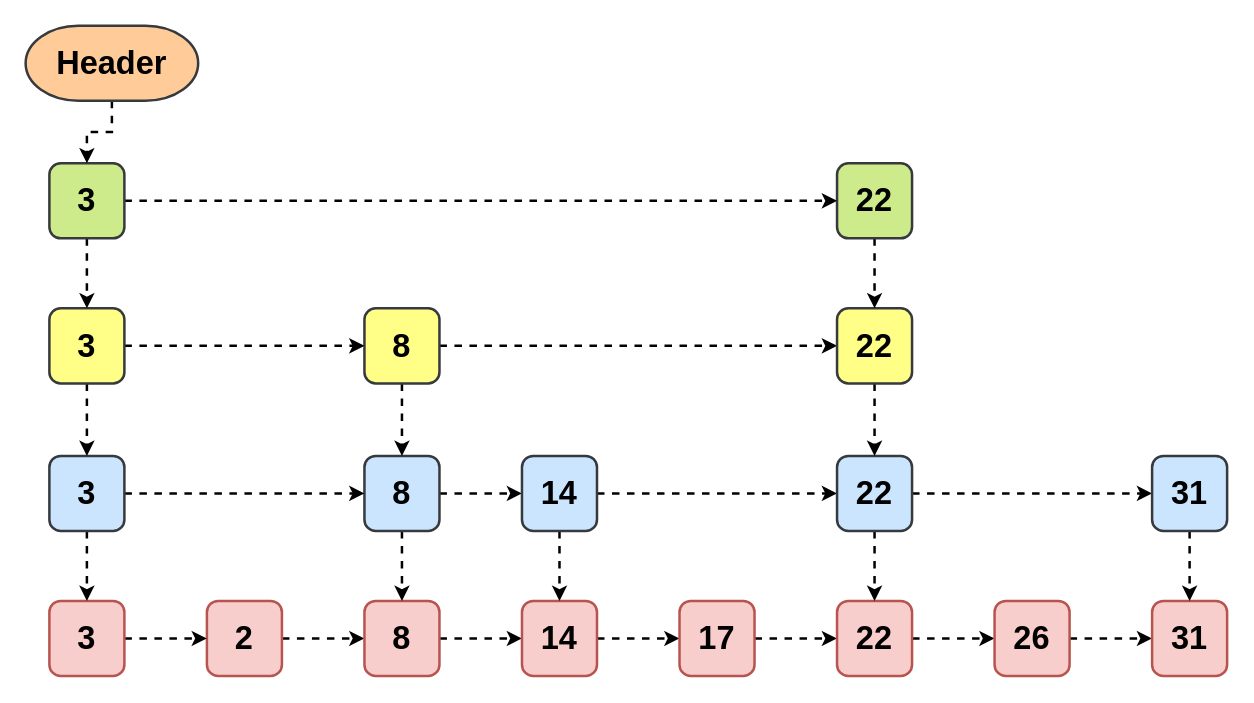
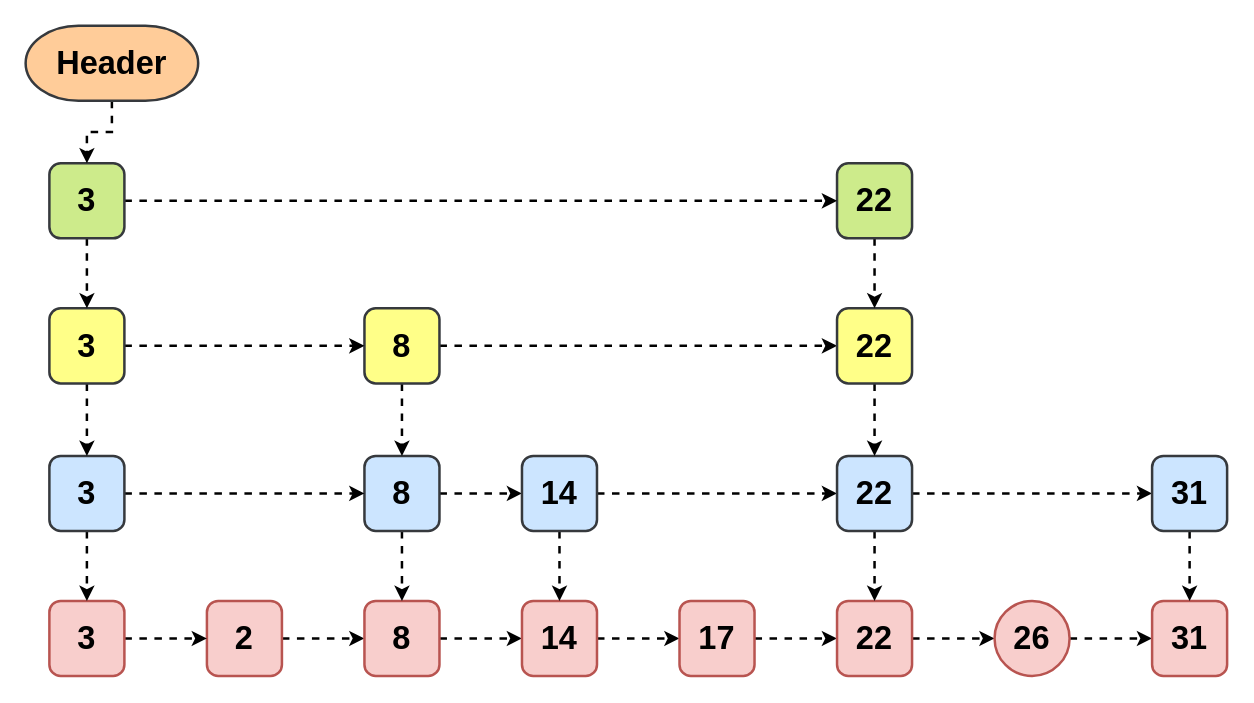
(1032, 638) -> (1032, 638)
